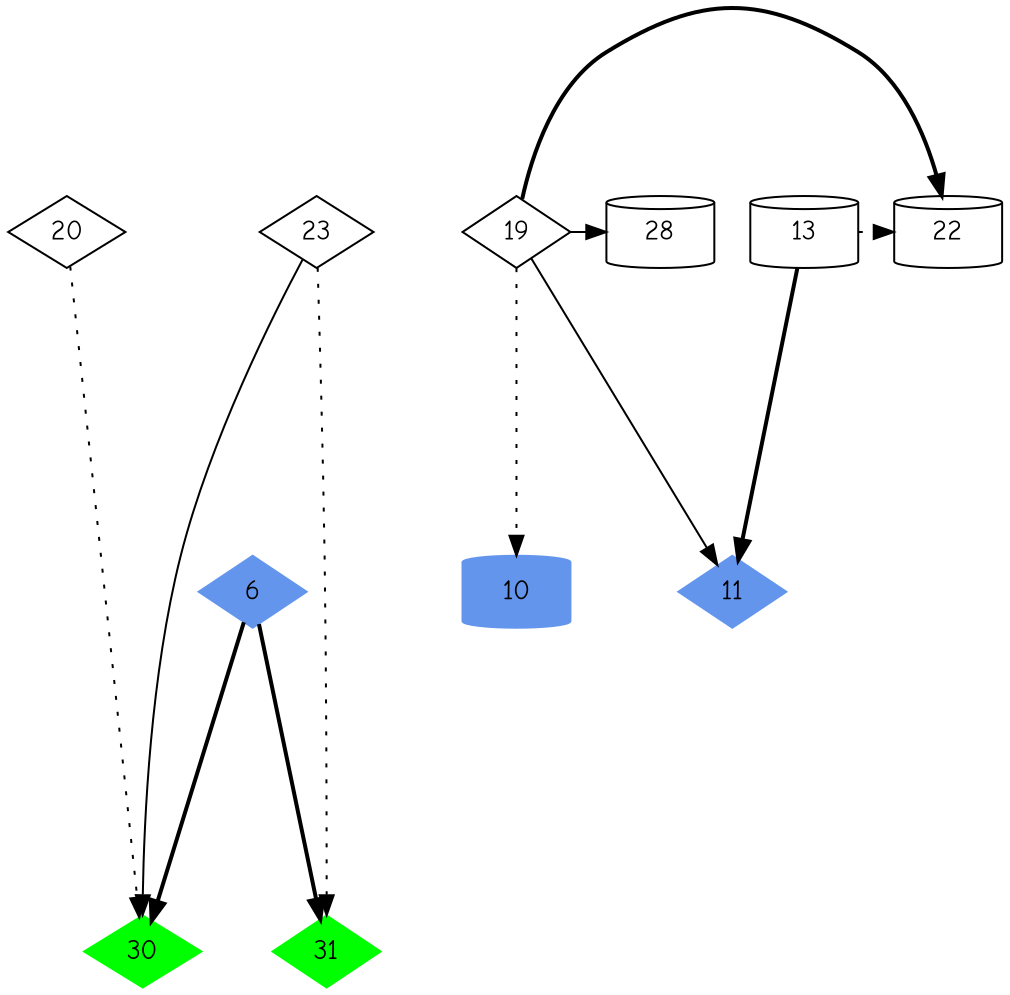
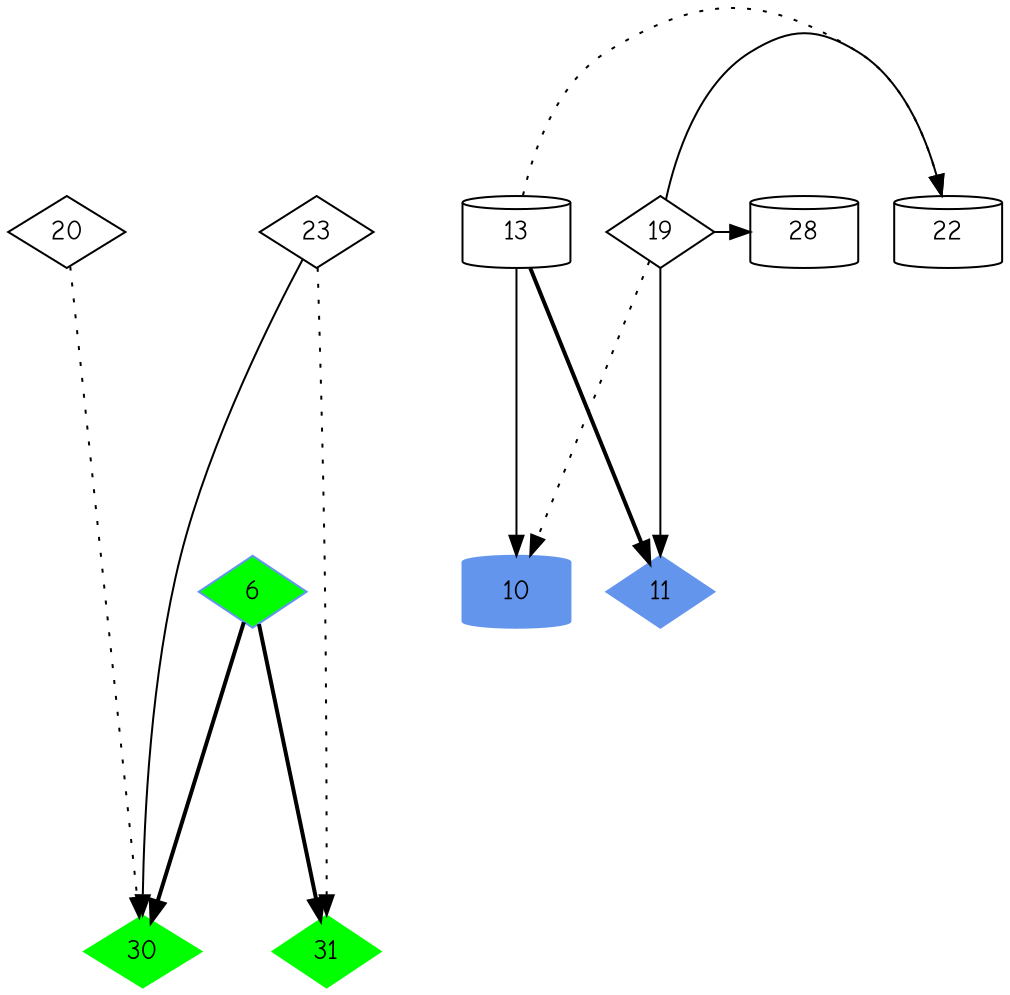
(720, 9) -> (792, 34)
none -> (516, 402)
(253, 592) -> (253, 592)
